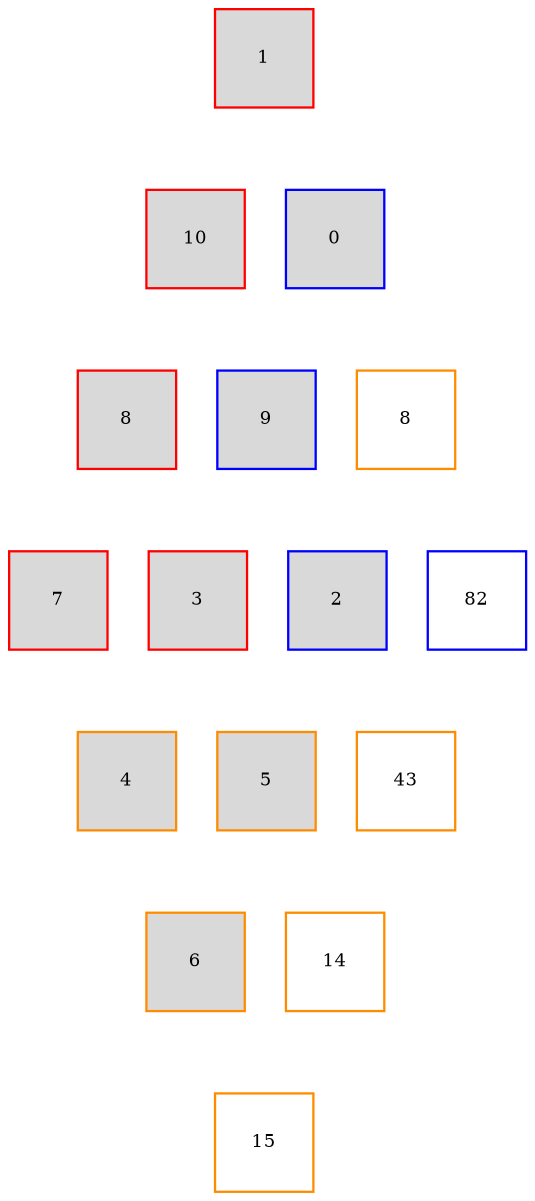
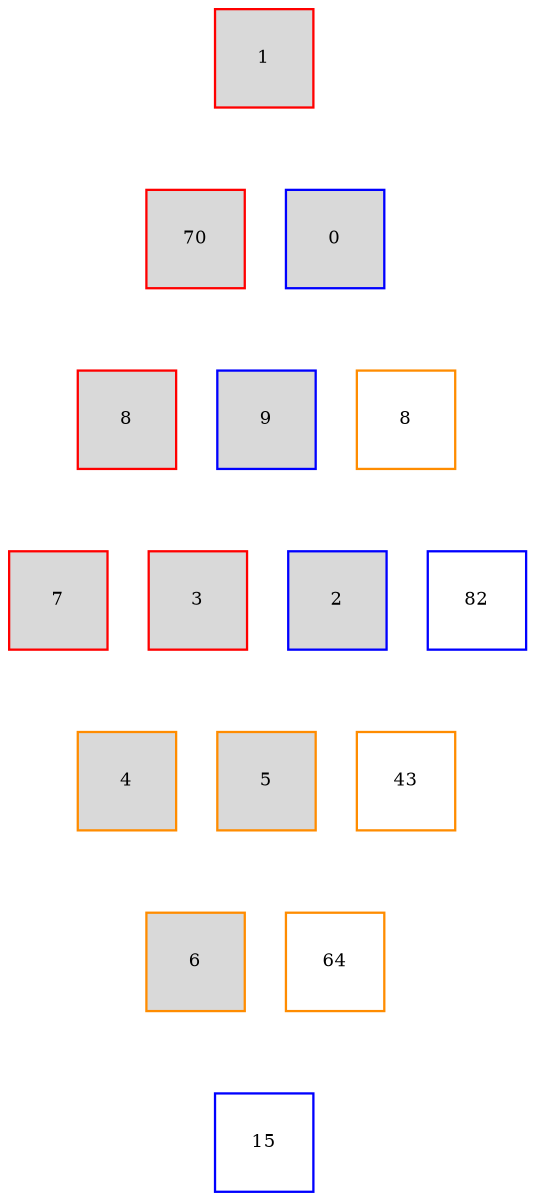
(196, 239) -> (196, 239)
(335, 962) -> (335, 962)
(264, 1143) -> (264, 1143)
